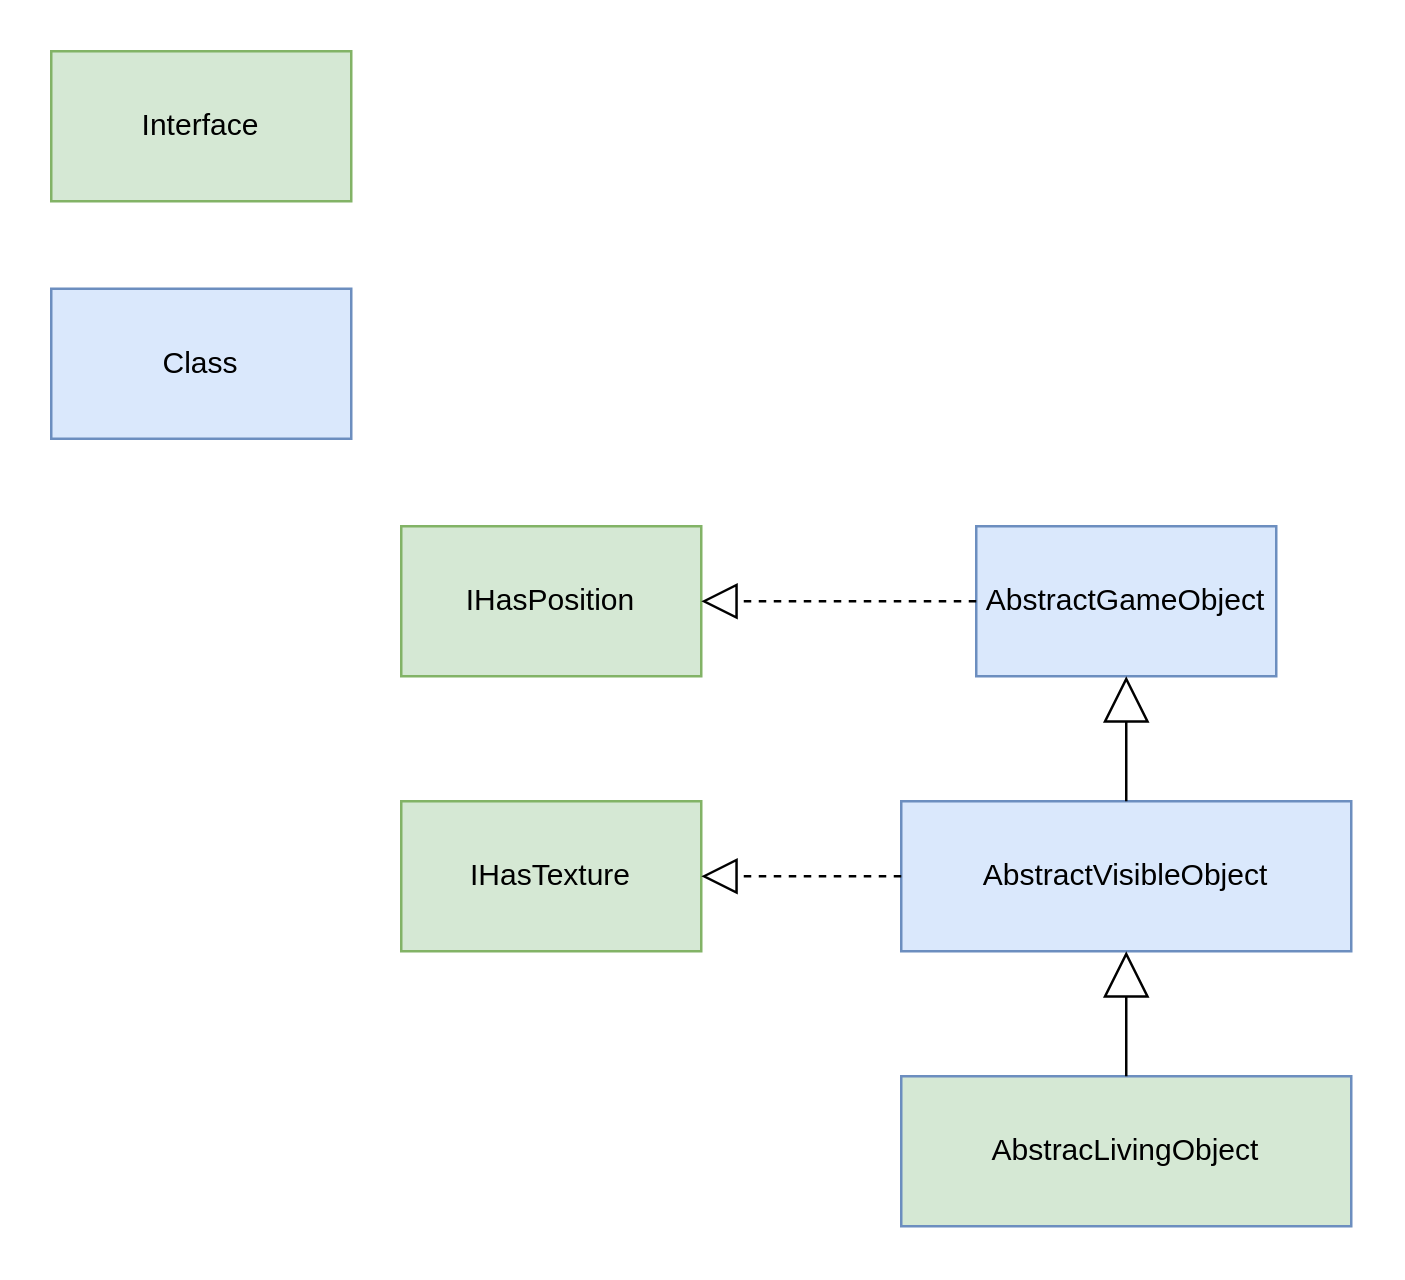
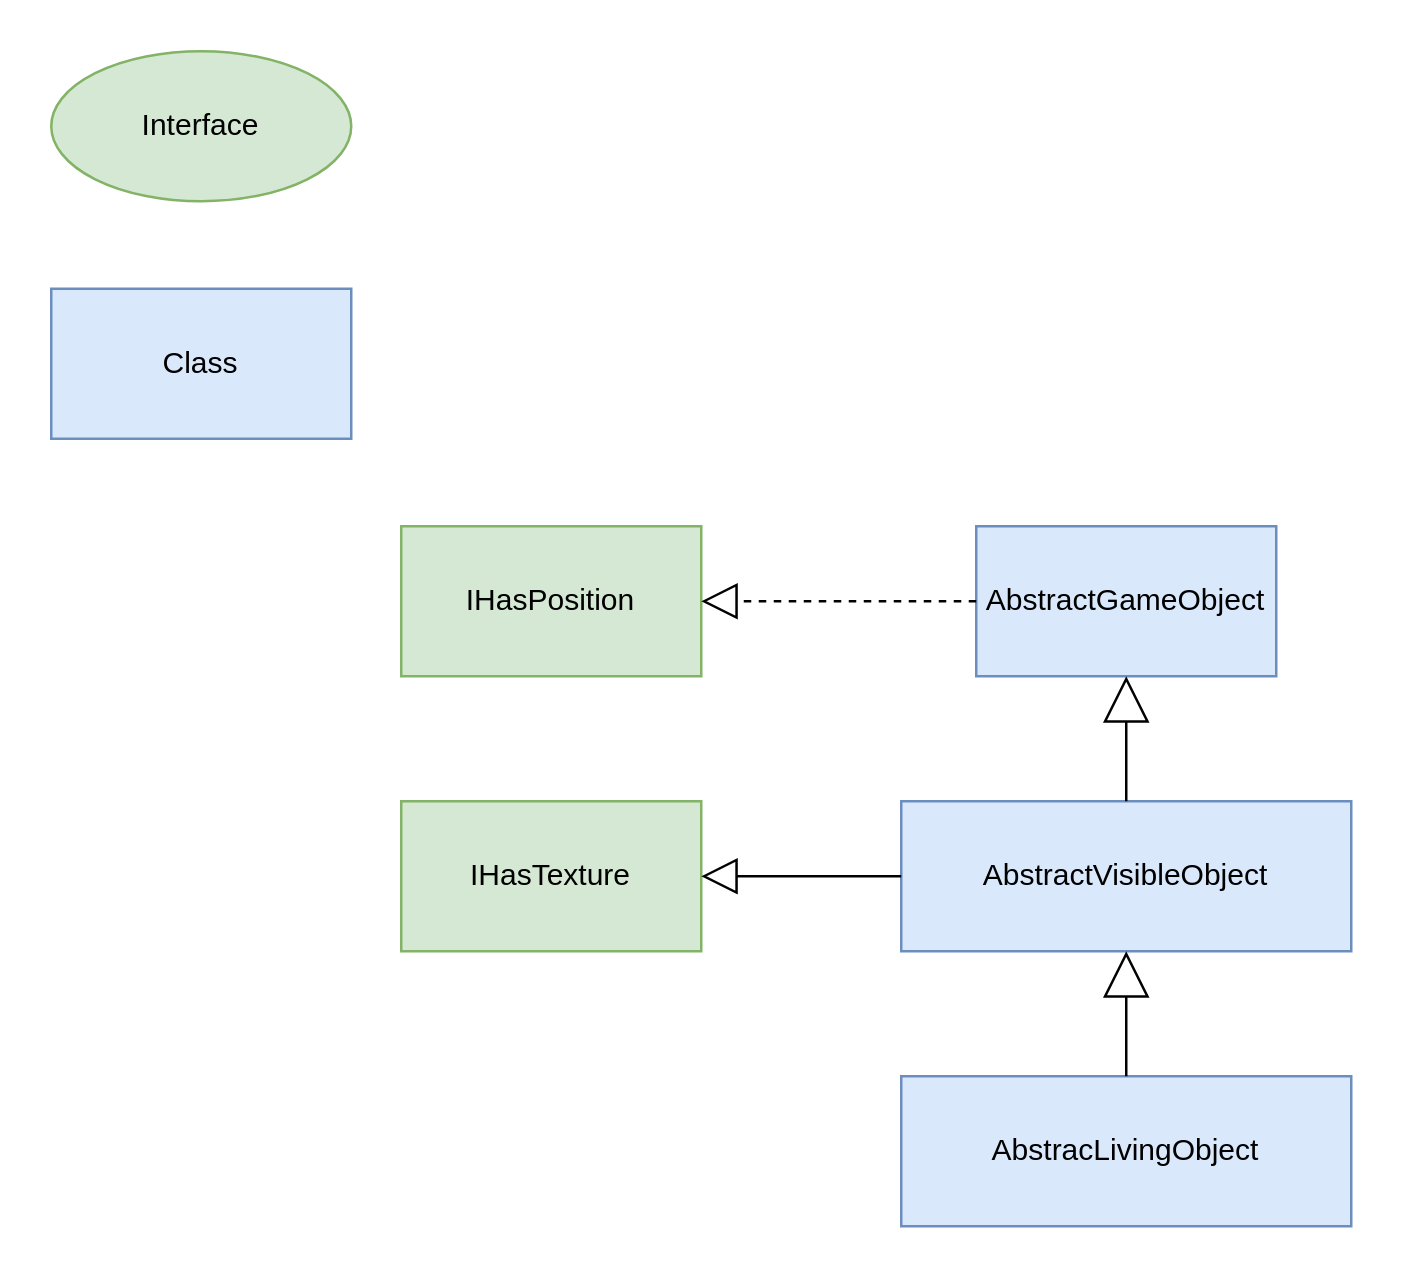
(201, 126) -> (201, 126)
(816, 876) -> (816, 876)
(1126, 1151) -> (1126, 1151)
